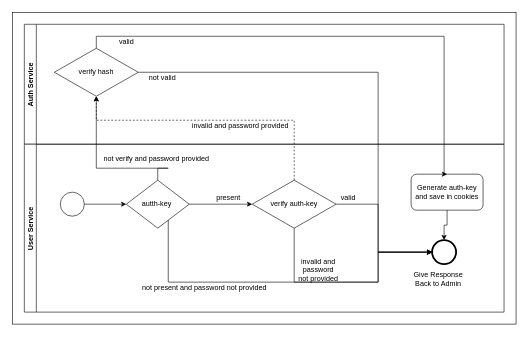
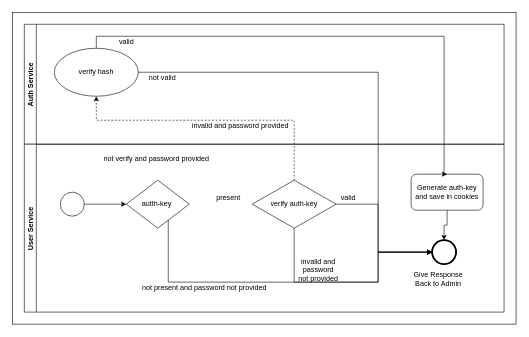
(96, 72) -> (96, 72)
(119, 168) -> none
(246, 204) -> none
